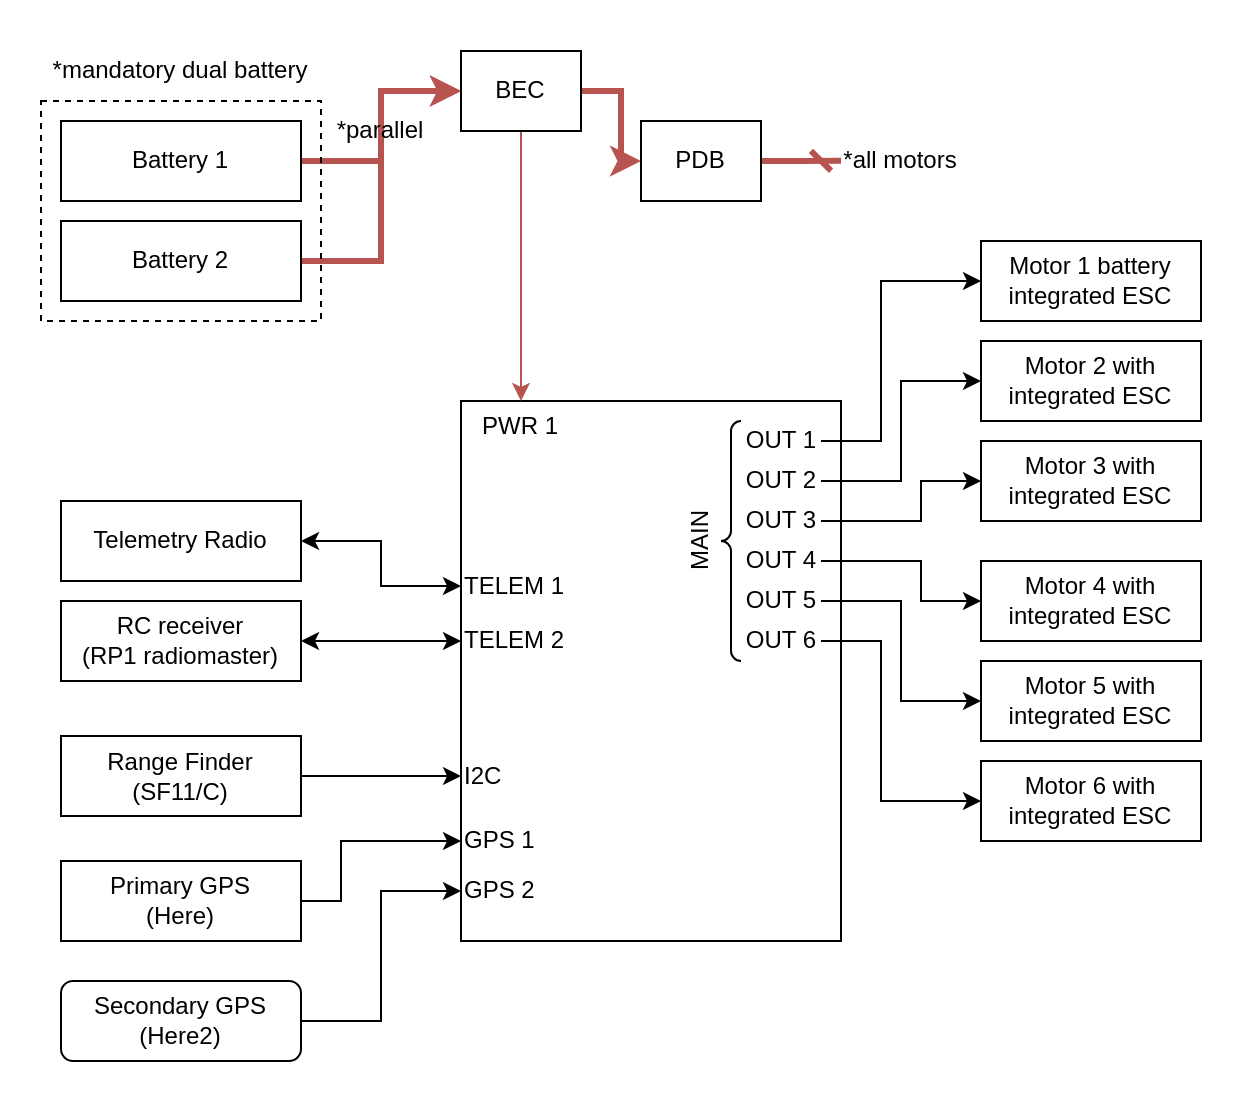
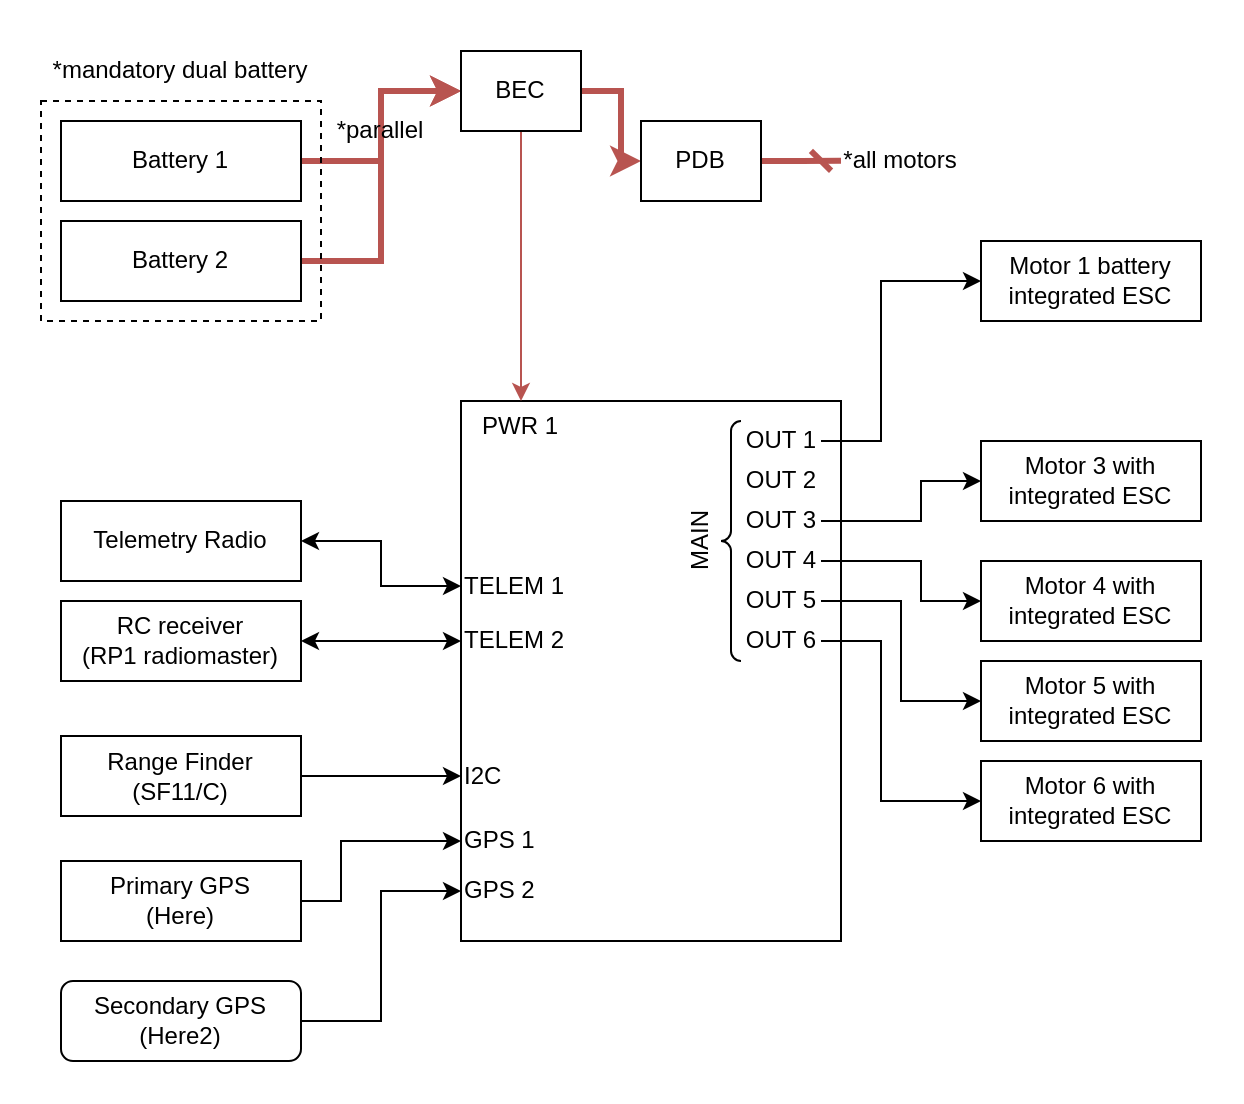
(1091, 381) -> none
(901, 438) -> none
